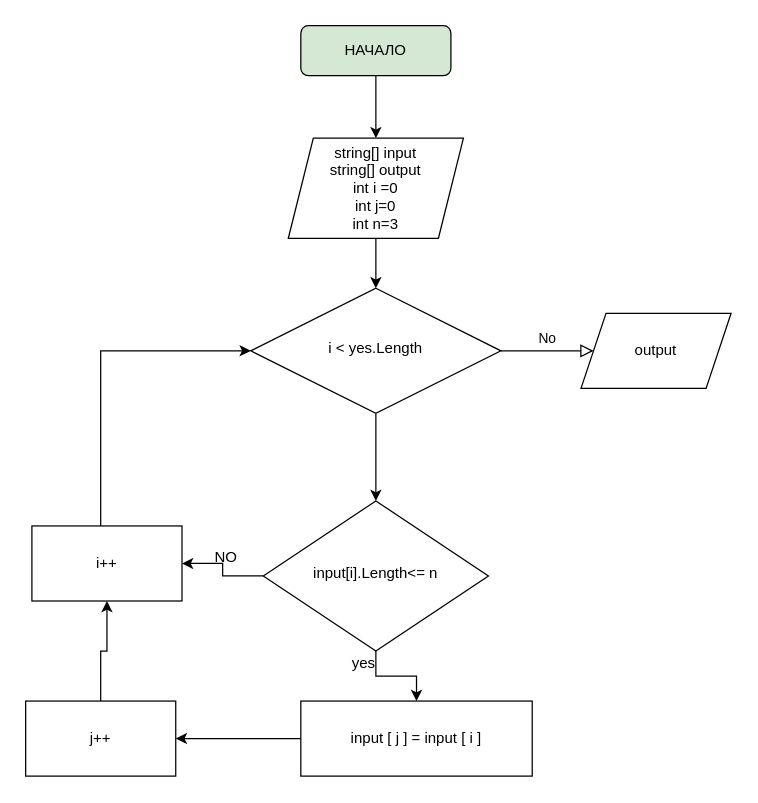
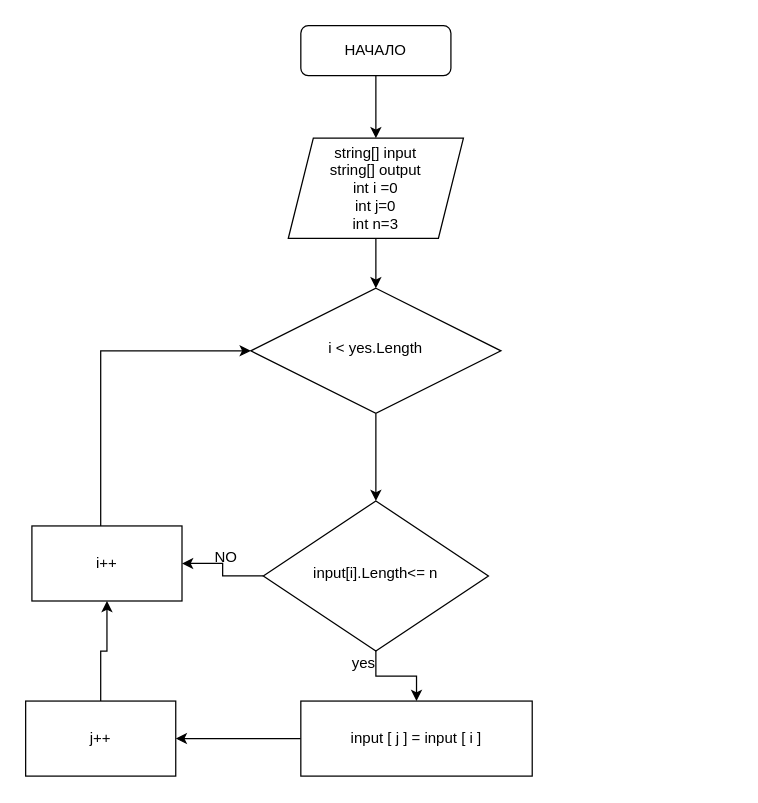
(376, 51) -> (376, 51)
(540, 351) -> none
(656, 351) -> none
